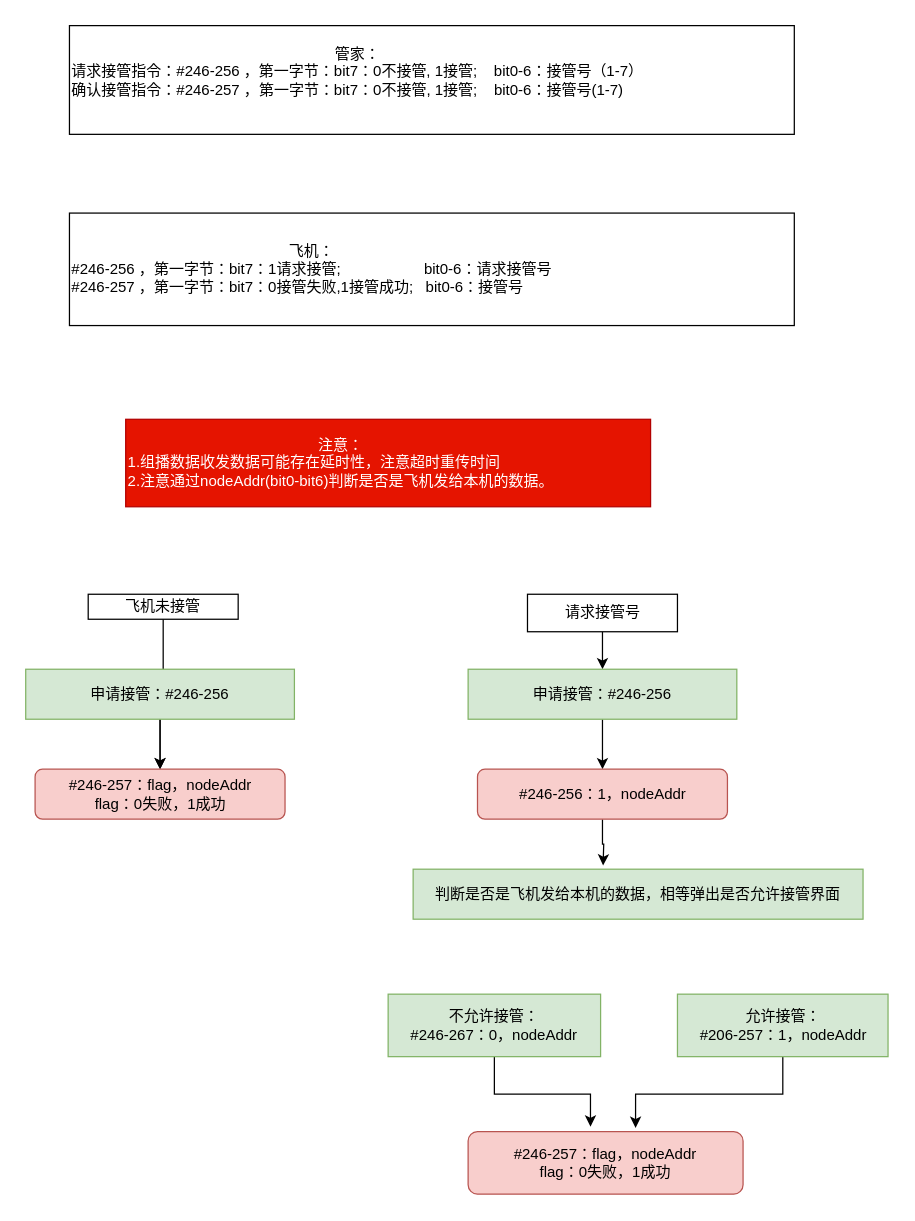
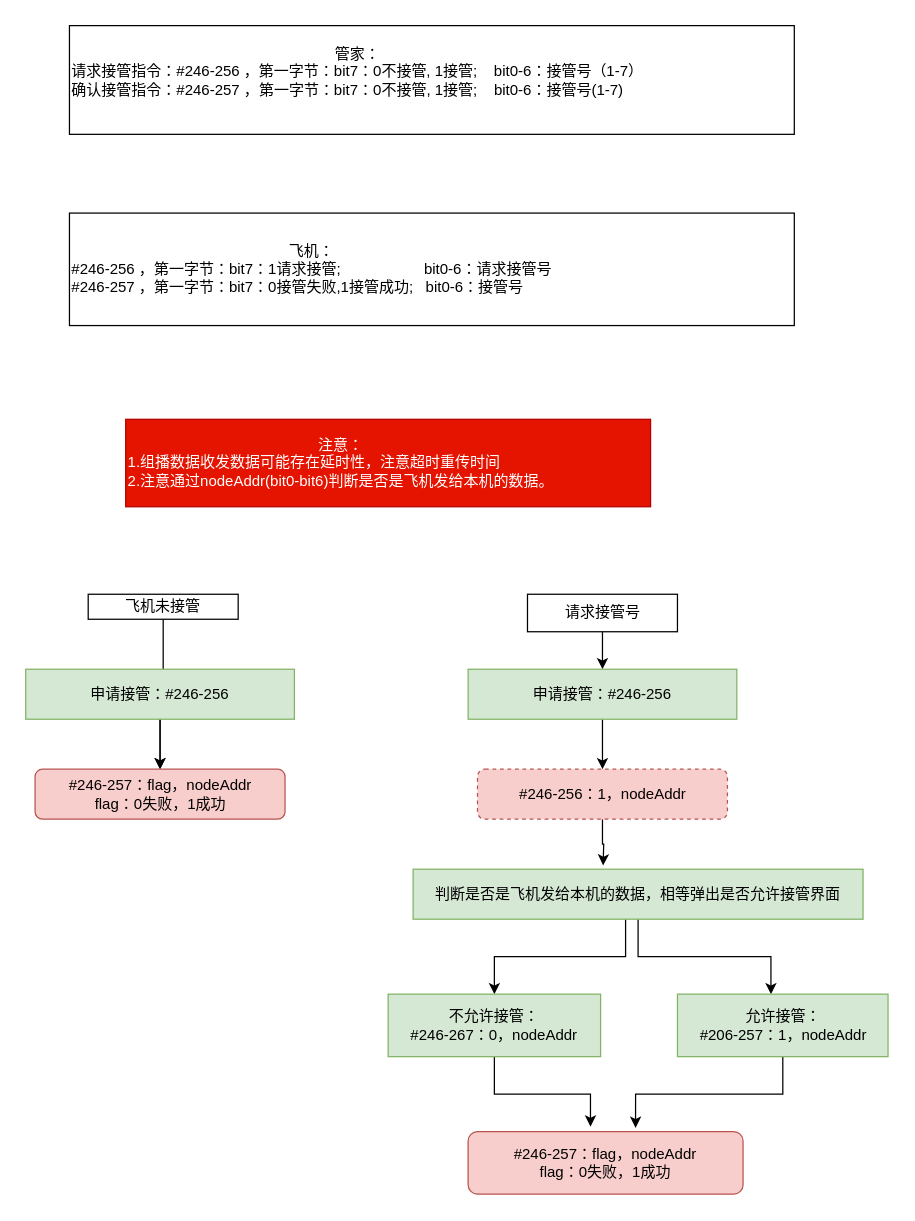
(603, 794) -> (603, 794)
none -> (565, 957)
none -> (701, 957)
